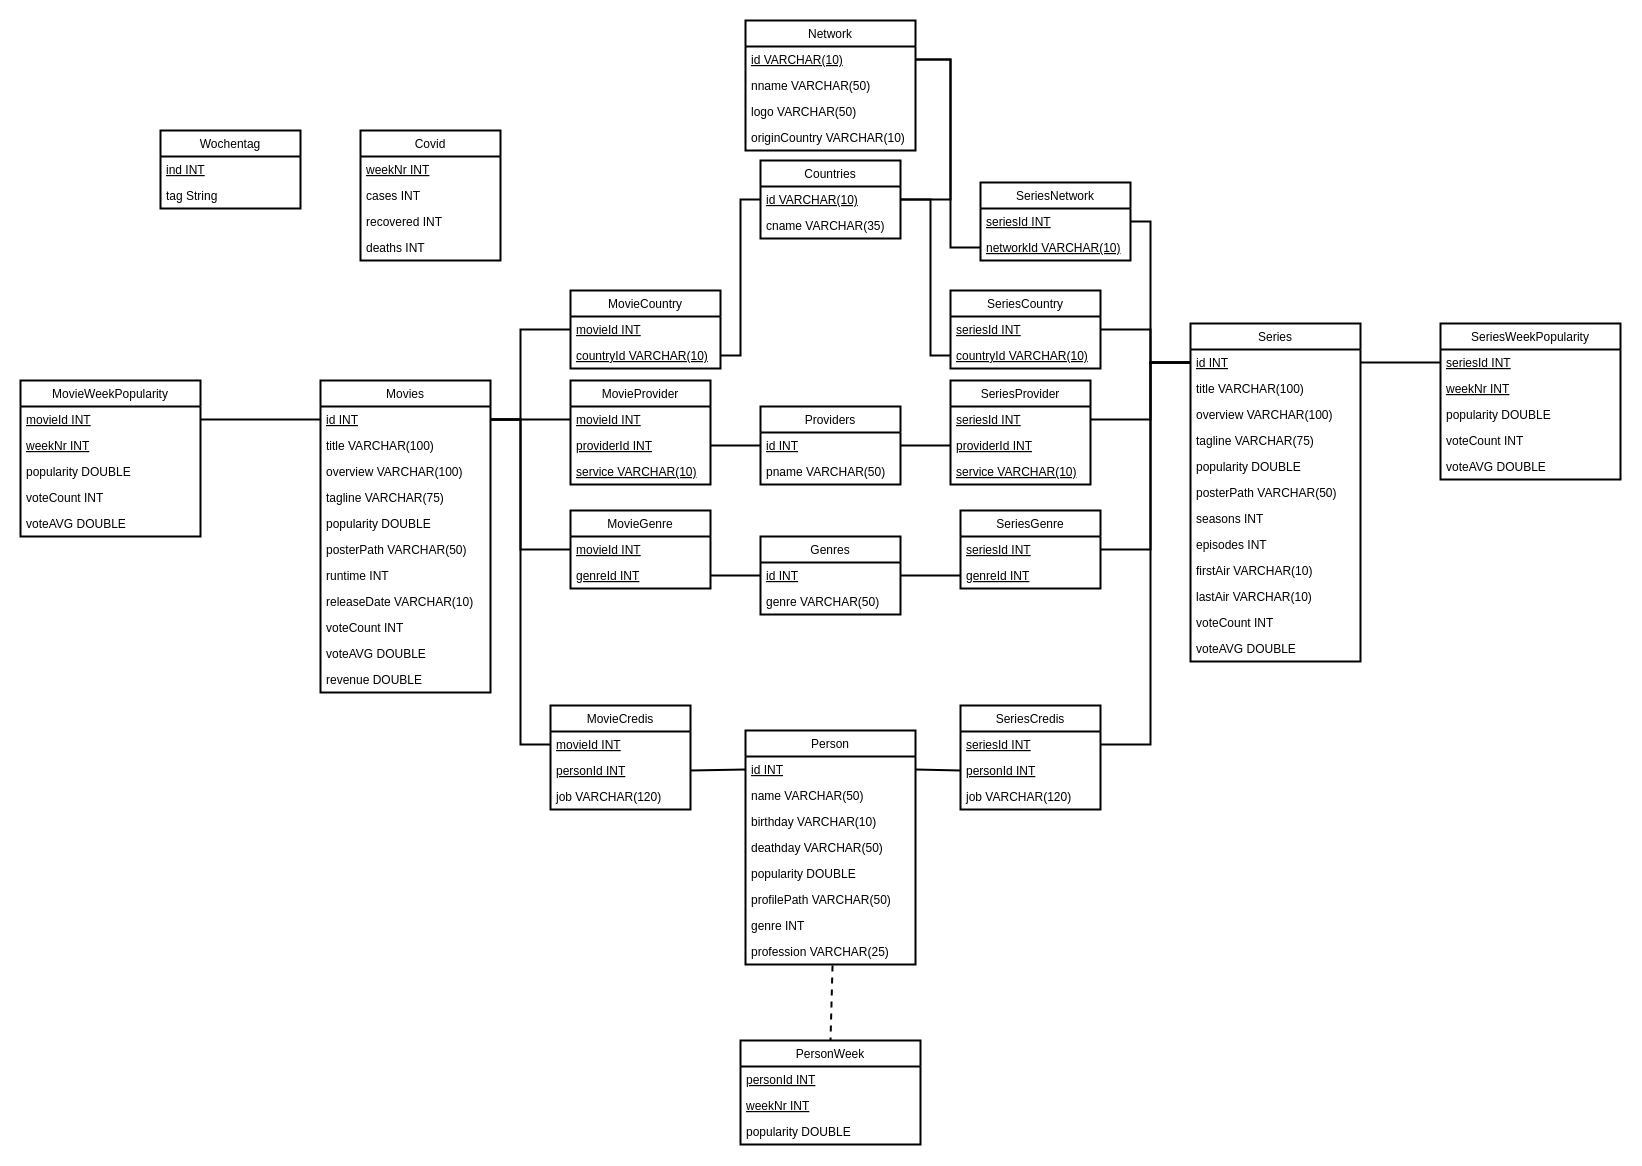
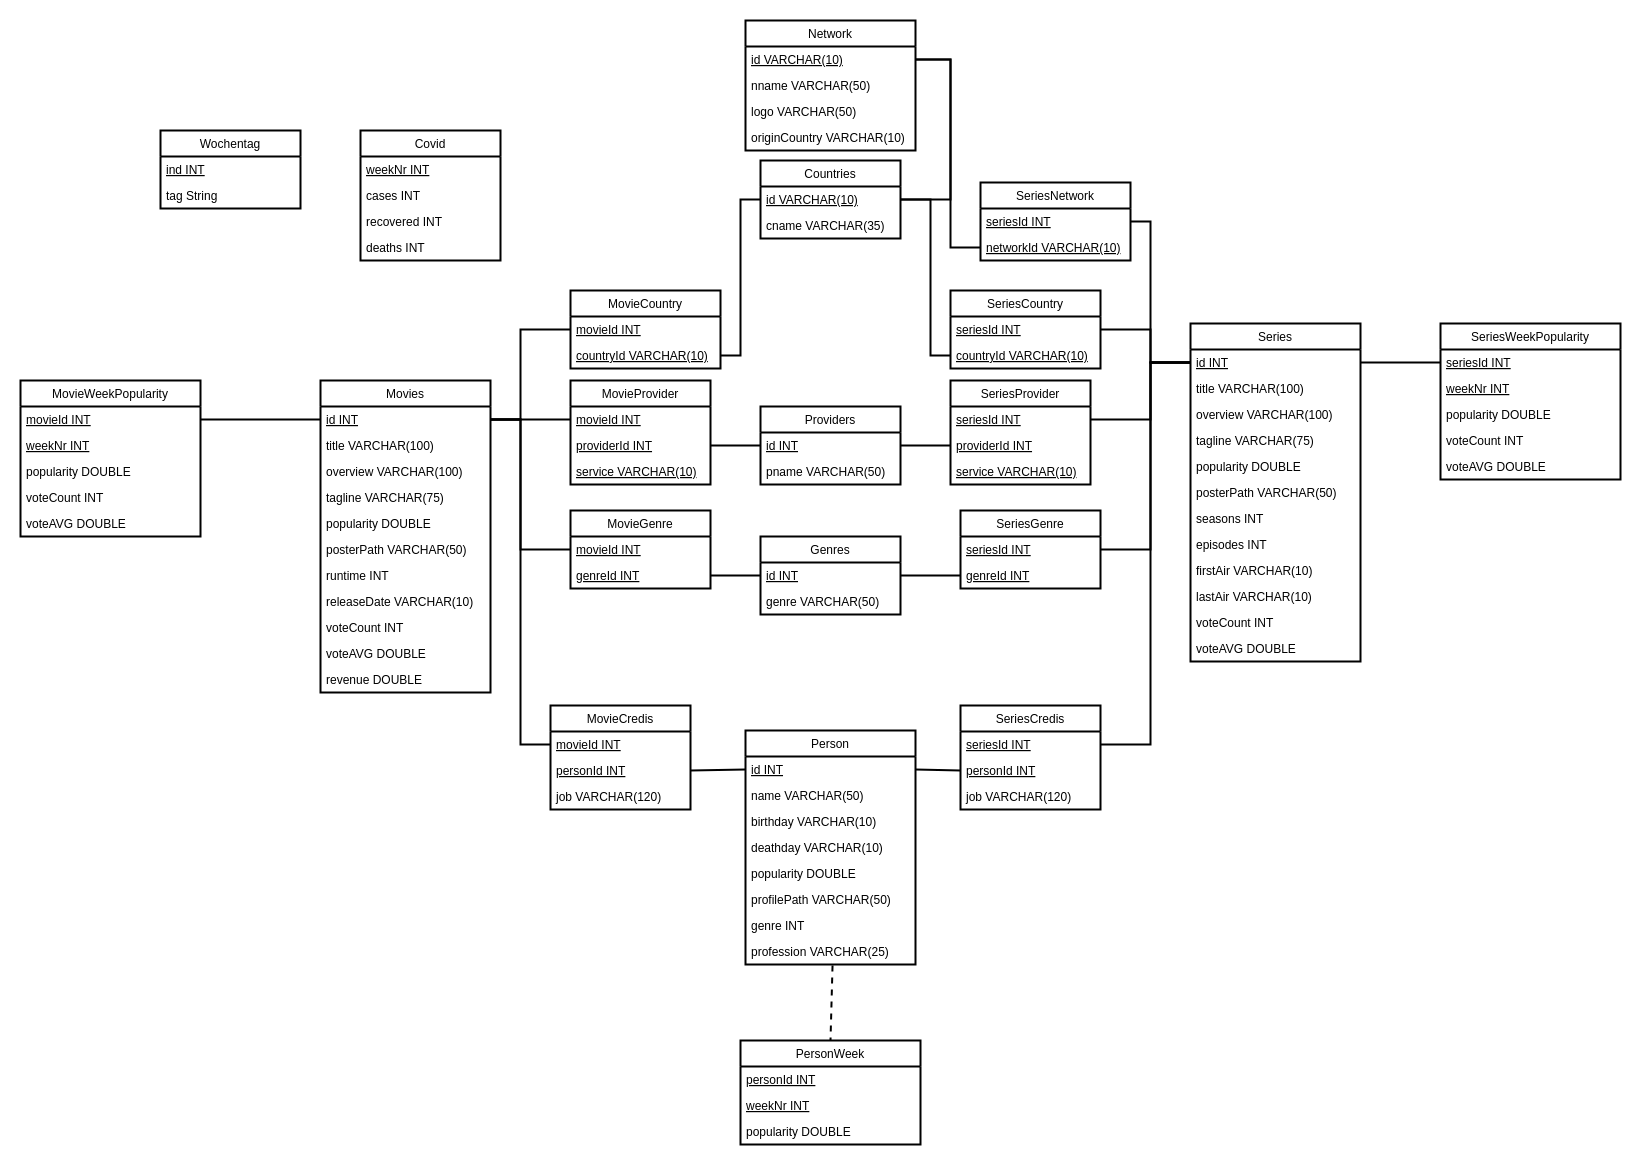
(817, 848) -> (817, 848)
